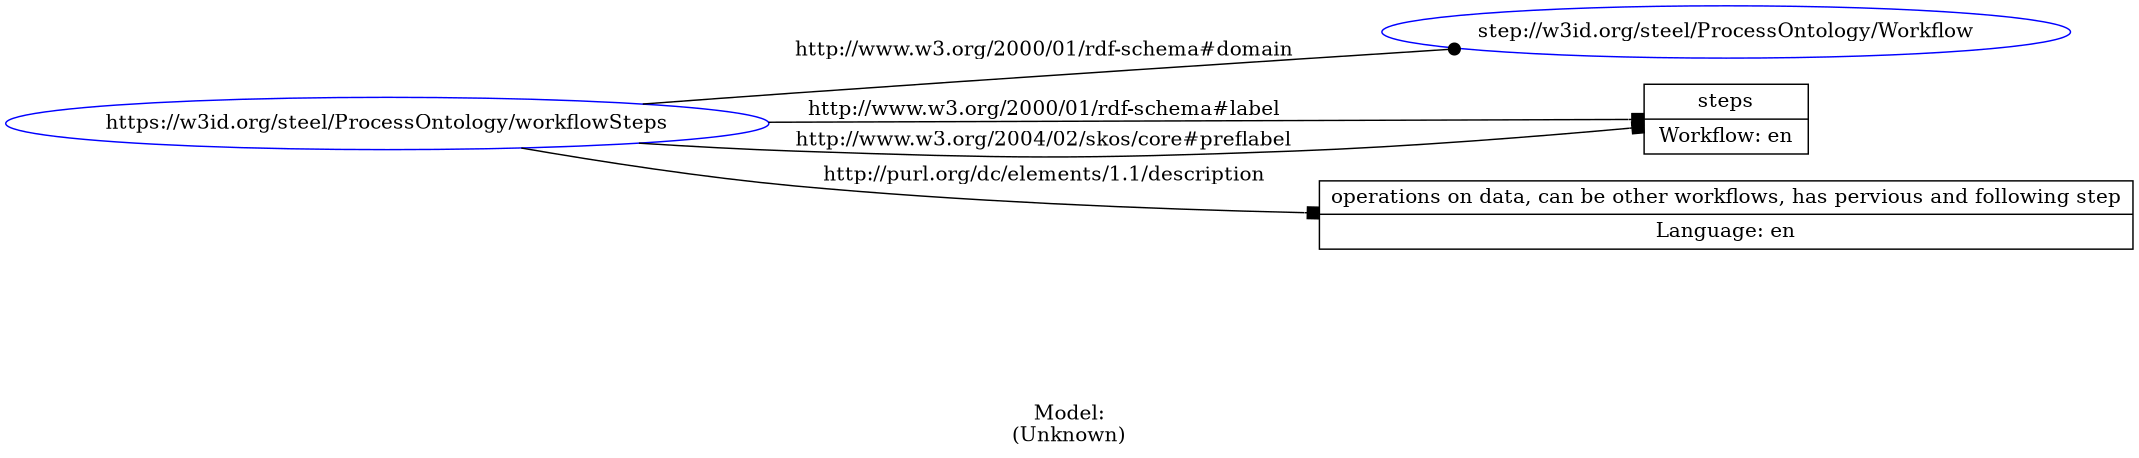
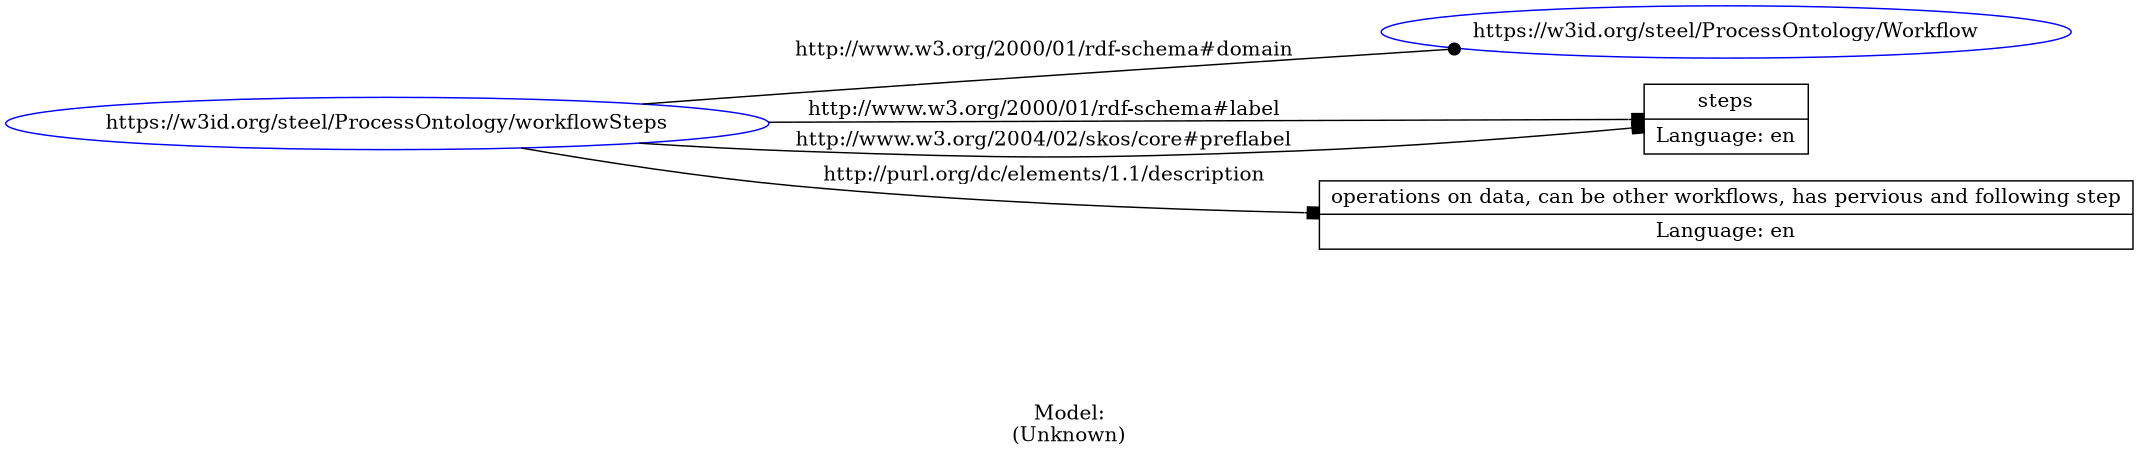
(1726, 32) -> (1726, 32)
(1726, 136) -> (1726, 136)
